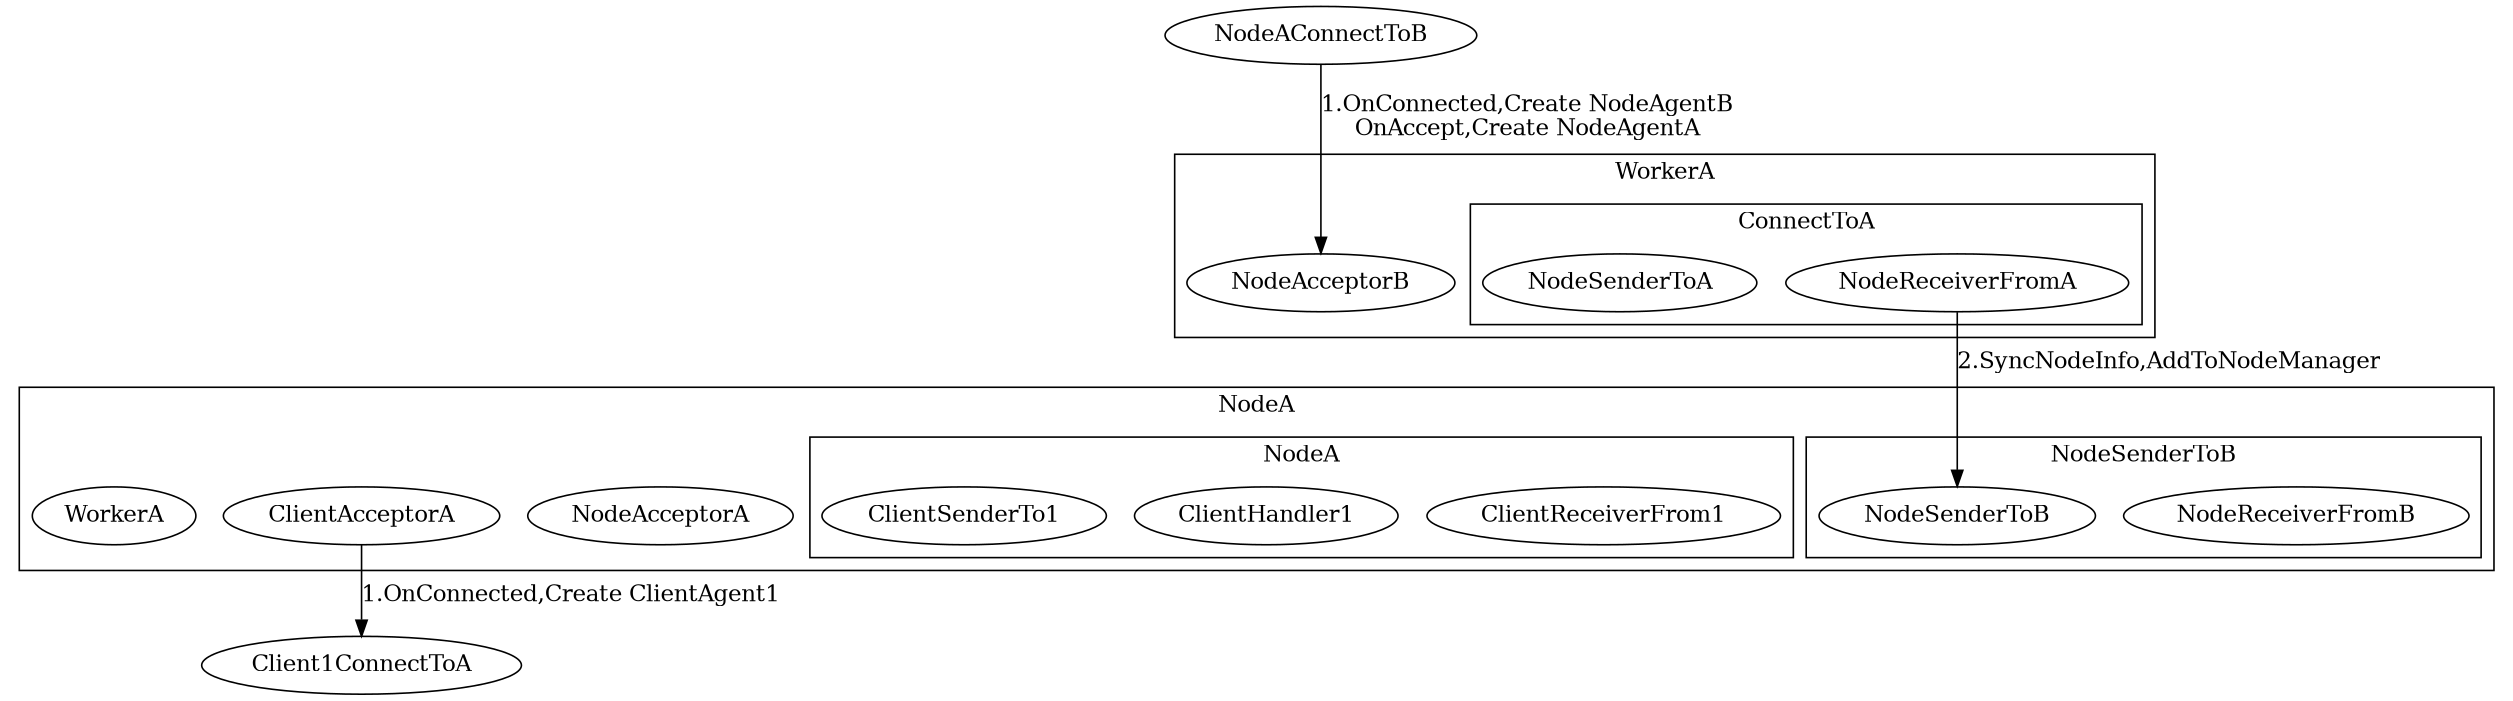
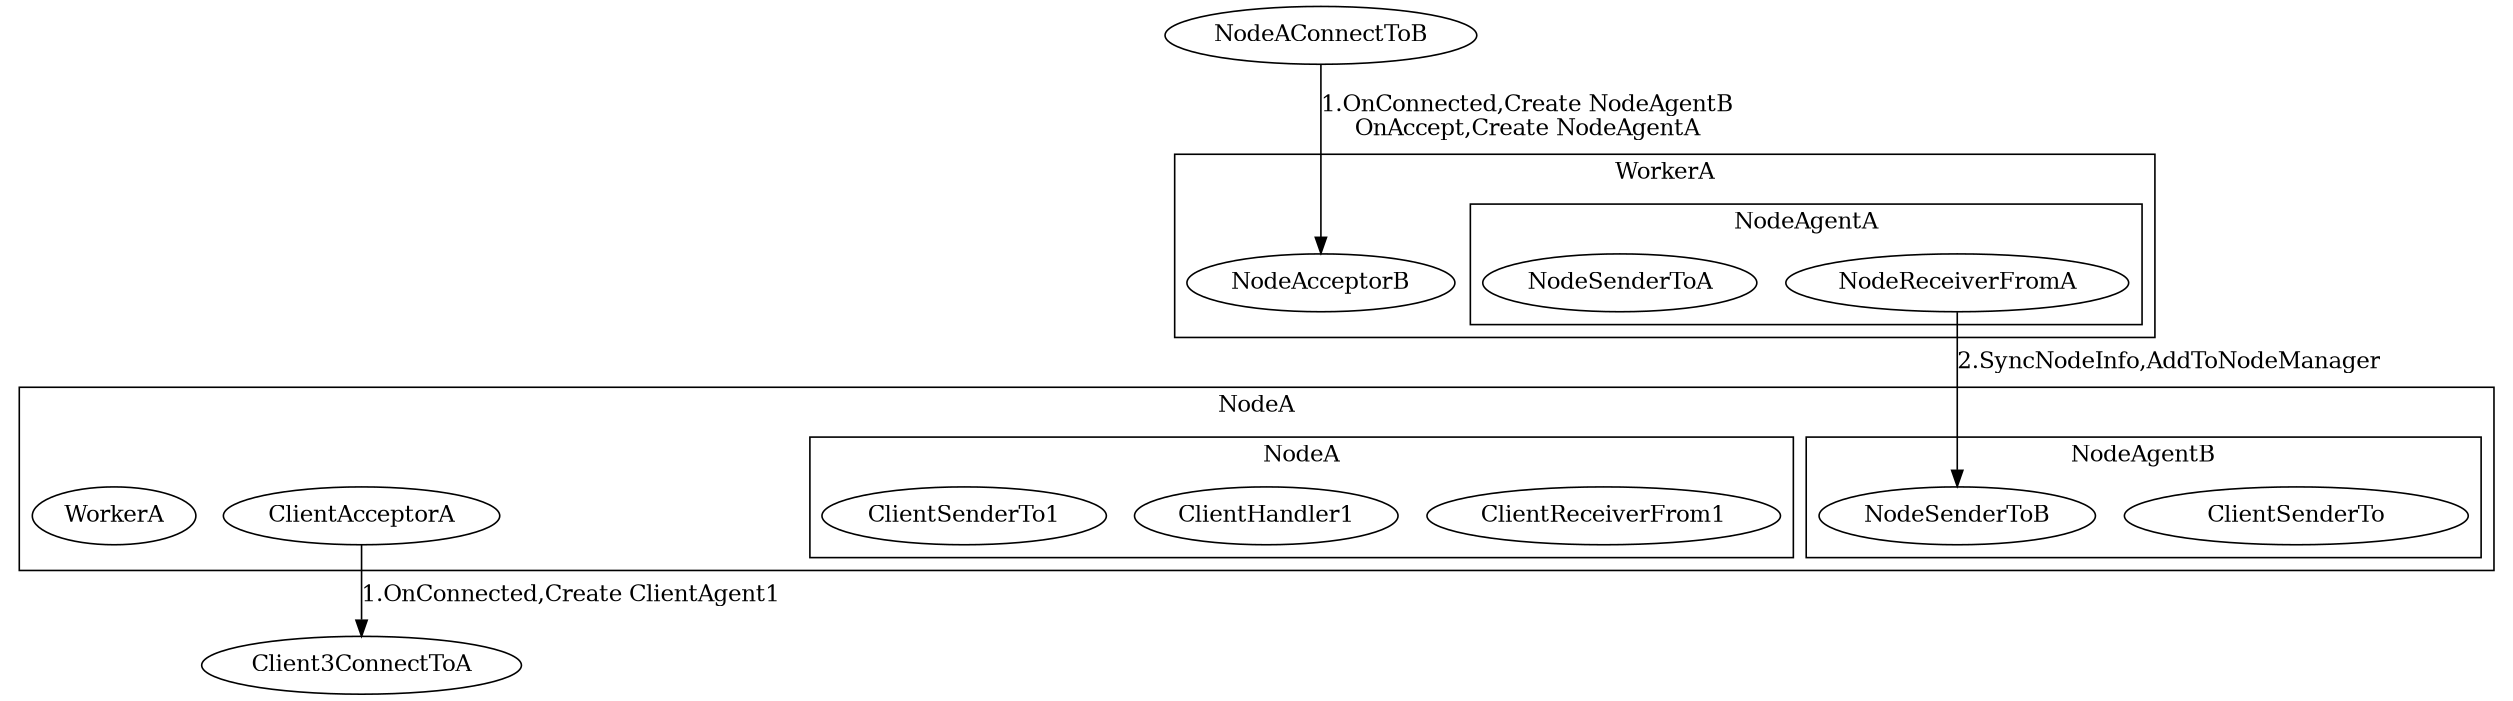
(1806, 223) -> (1806, 223)
(2144, 456) -> (2144, 456)
(660, 516) -> none
(2296, 516) -> (2296, 516)
(362, 665) -> (362, 665)
